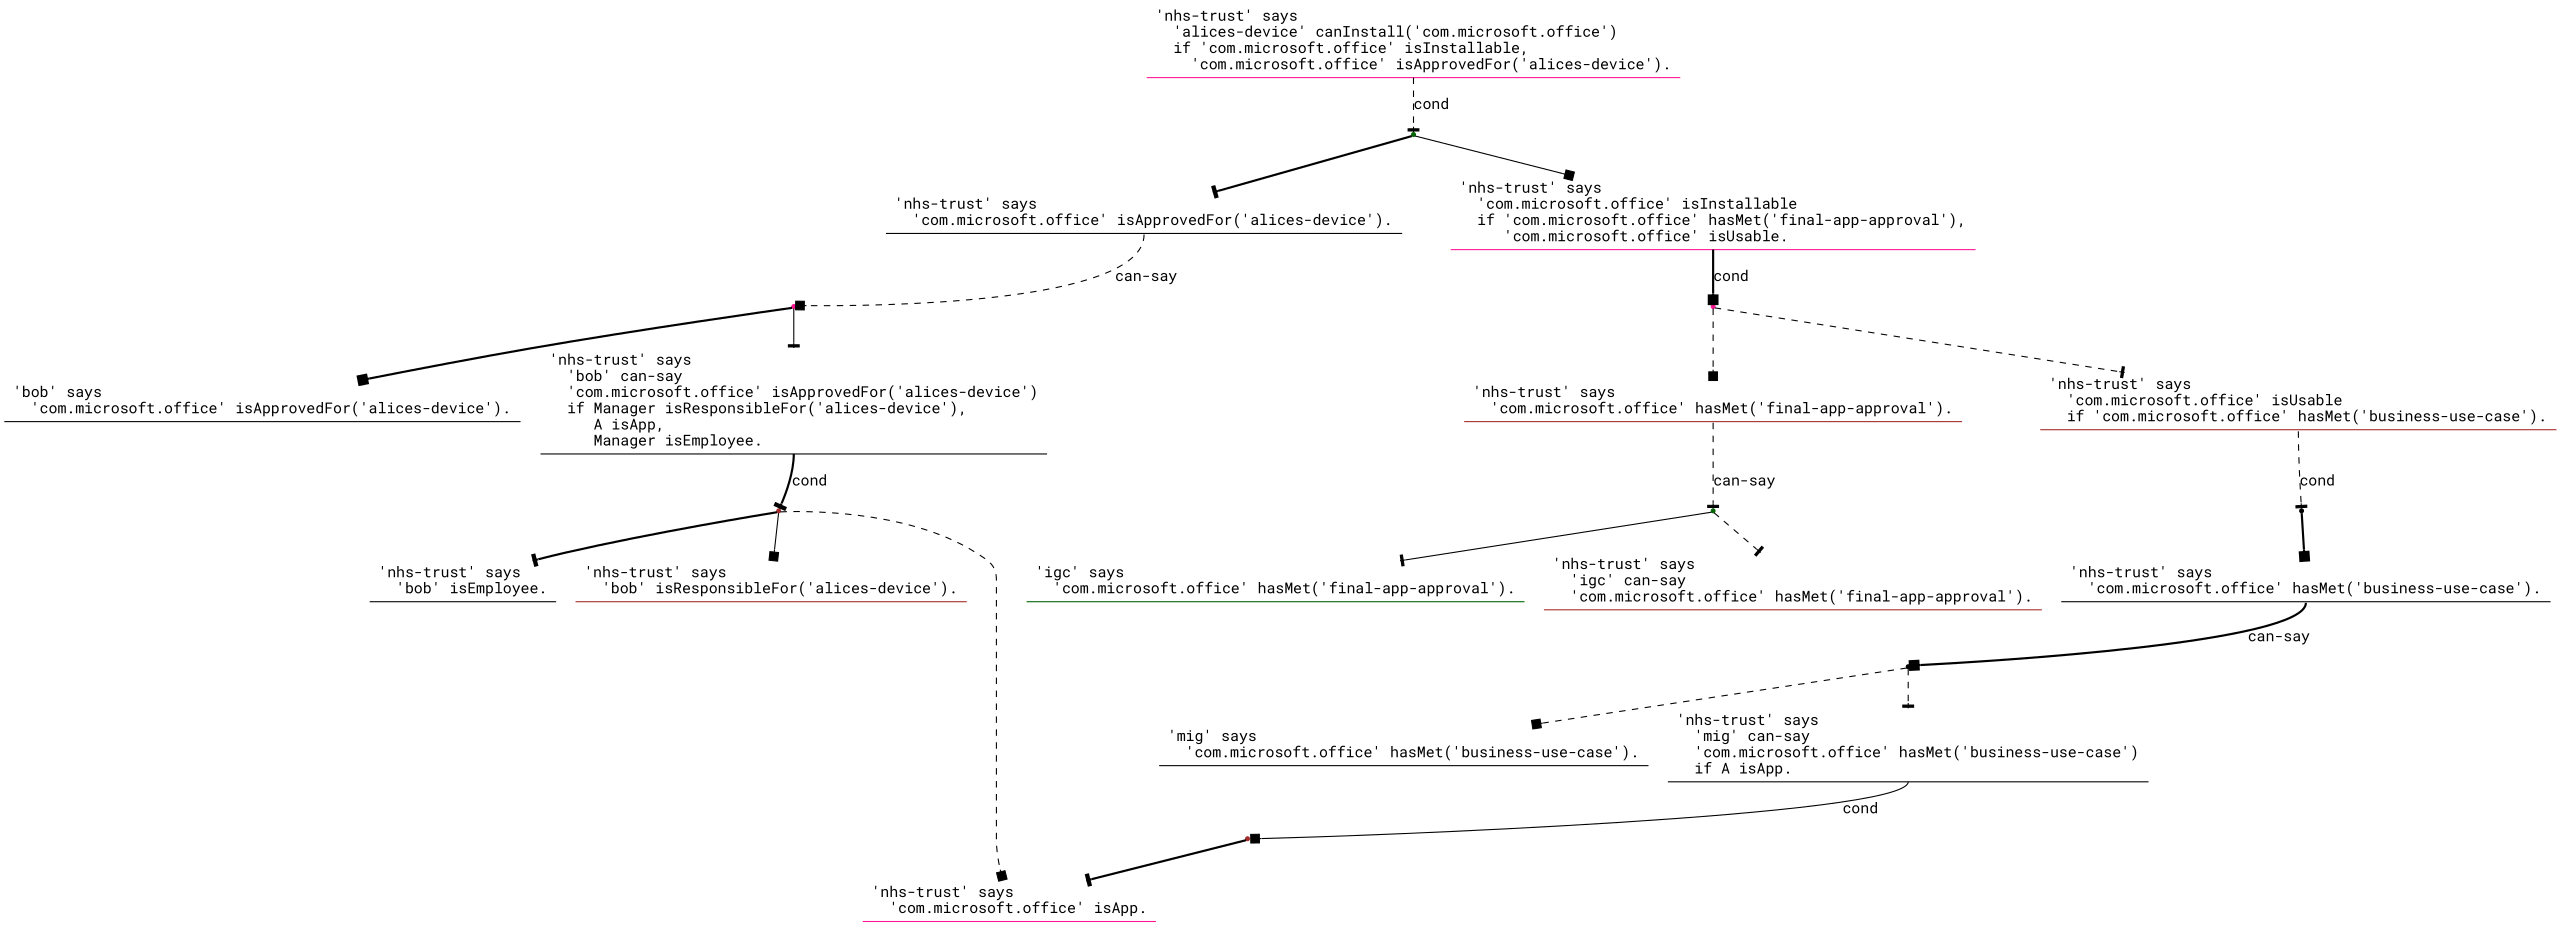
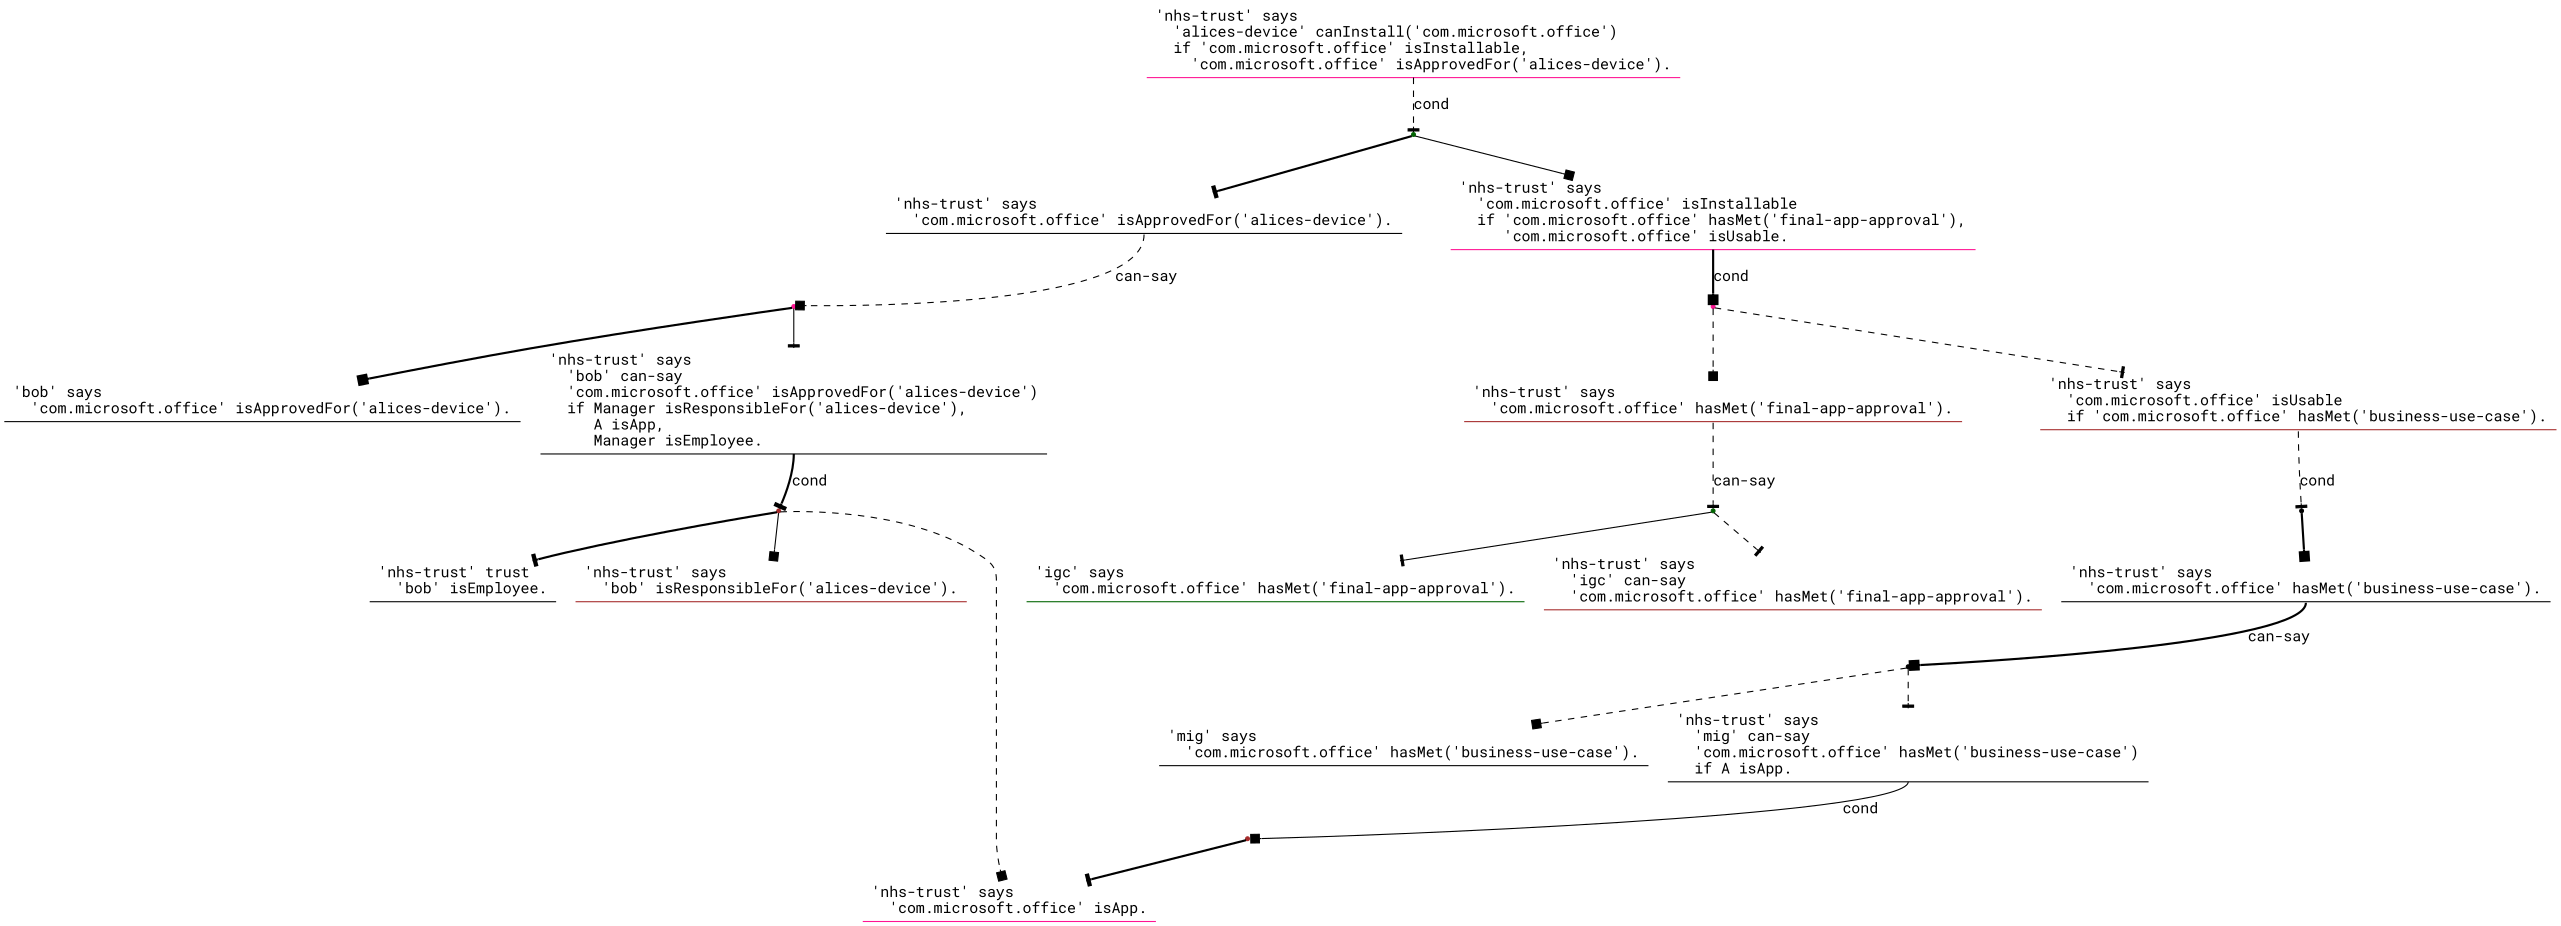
(463, 581) -> (463, 581)
